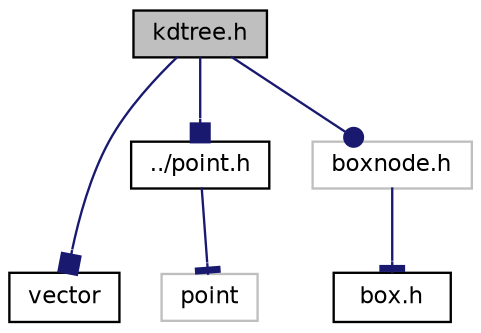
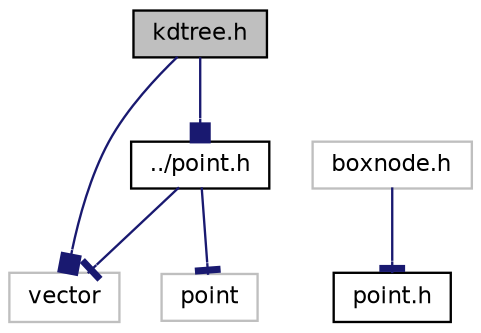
(288, 94) -> none
none -> (138, 226)
(64, 297) -> (64, 297)
(392, 297) -> (392, 297)
